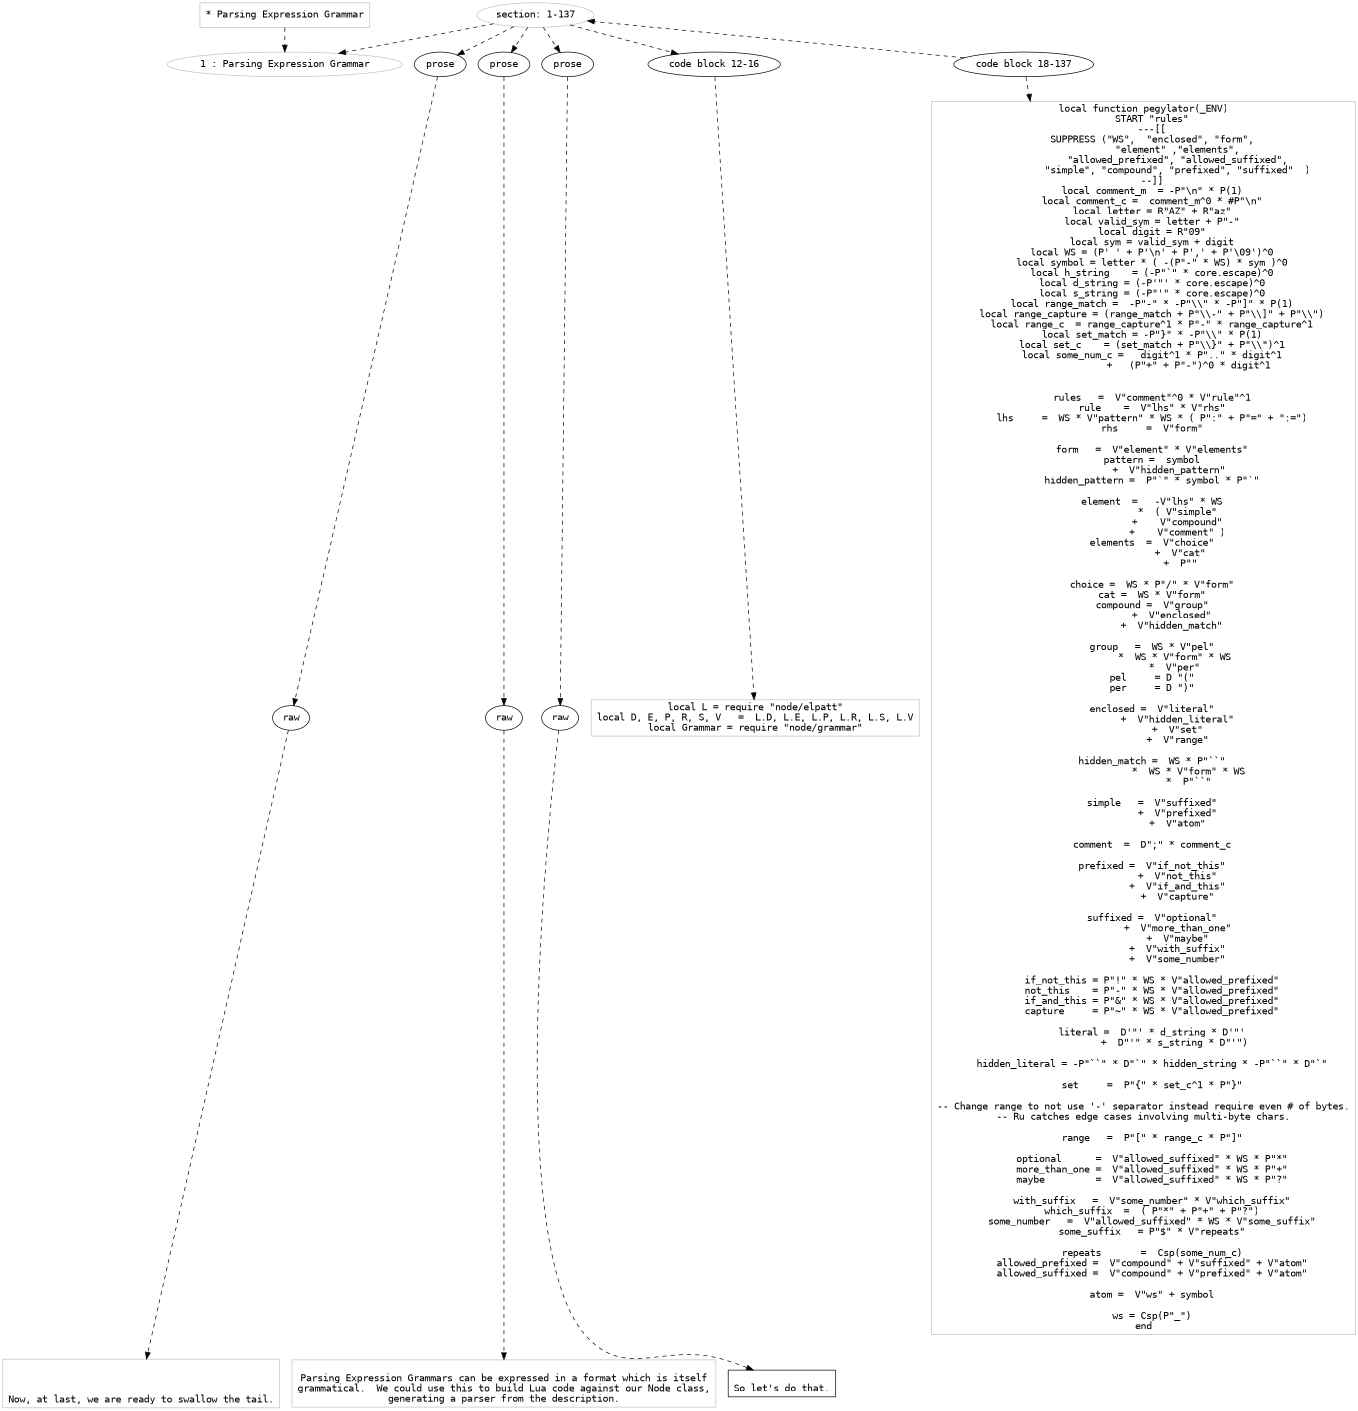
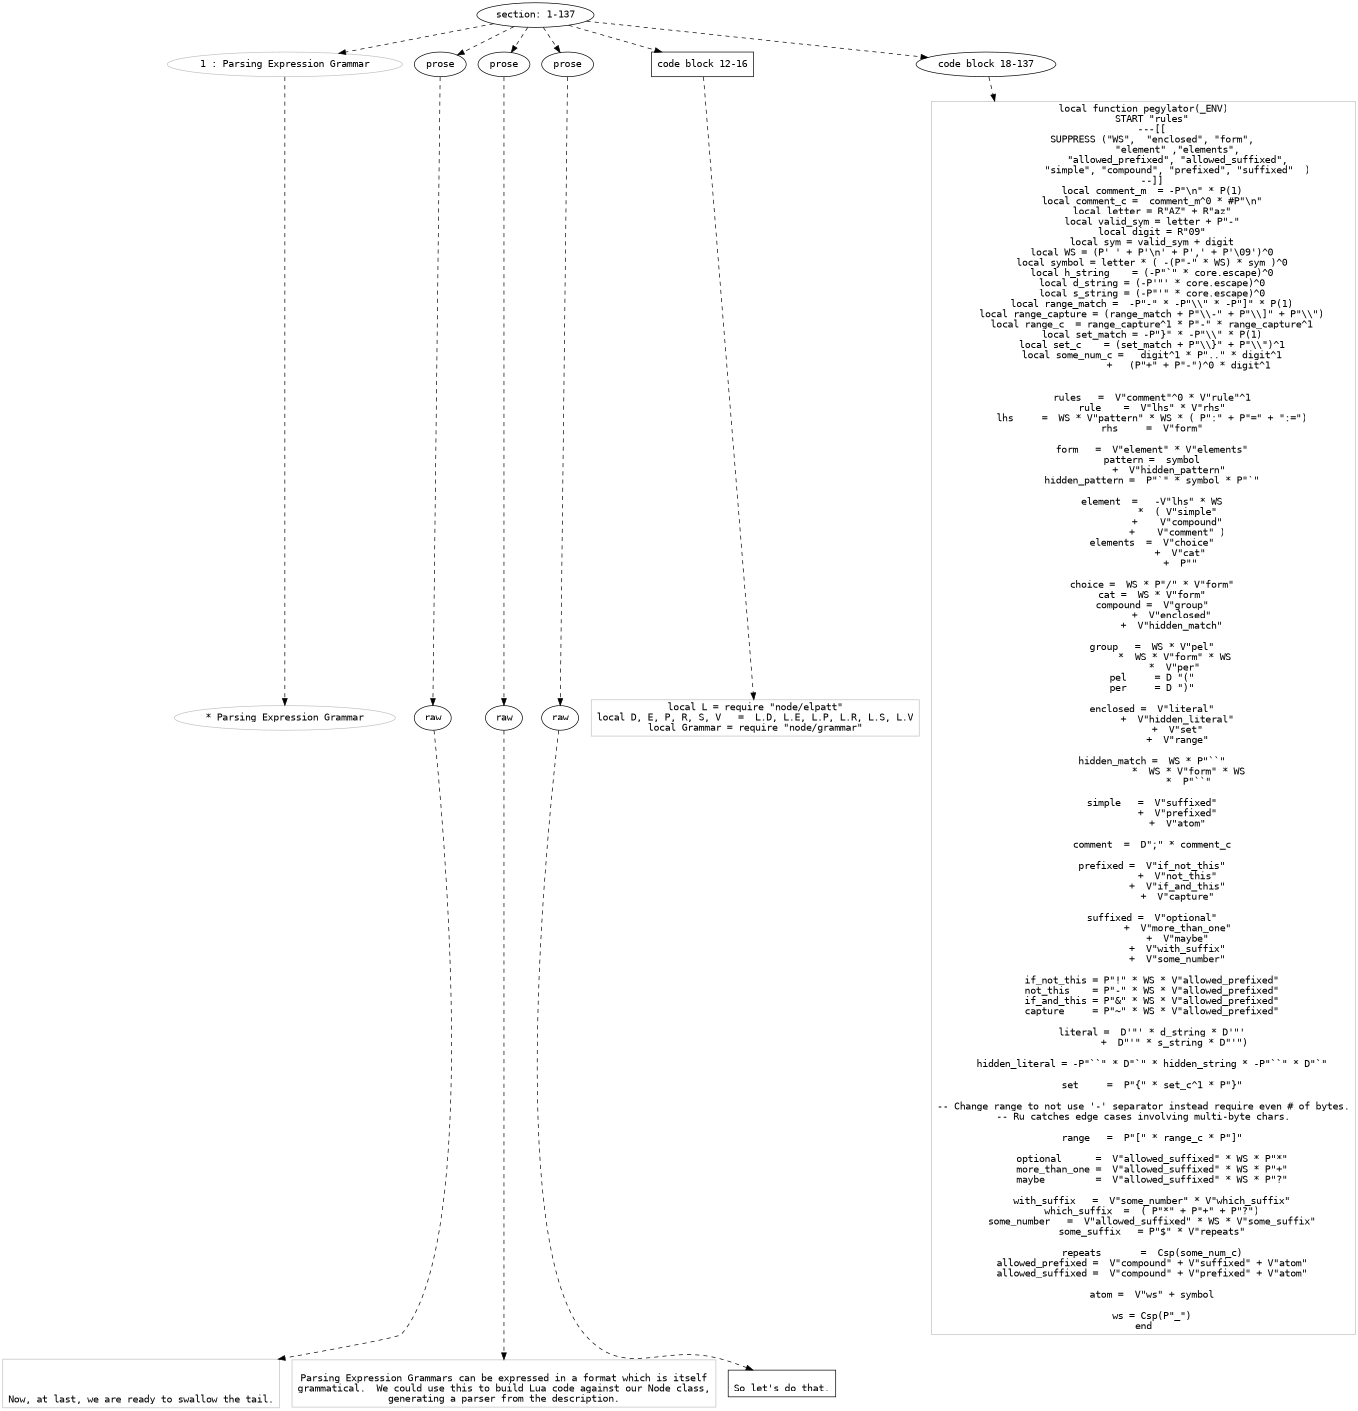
(285, 15) -> (285, 718)
(535, 15) -> (535, 15)
(285, 36) -> (285, 388)
(779, 40) -> (754, 39)
(714, 64) -> (703, 64)
